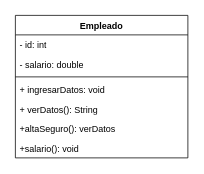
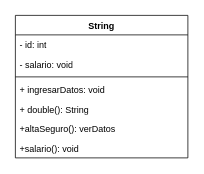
(102, 26) -> (102, 26)
(56, 65) -> (51, 65)
(66, 110) -> (59, 110)
